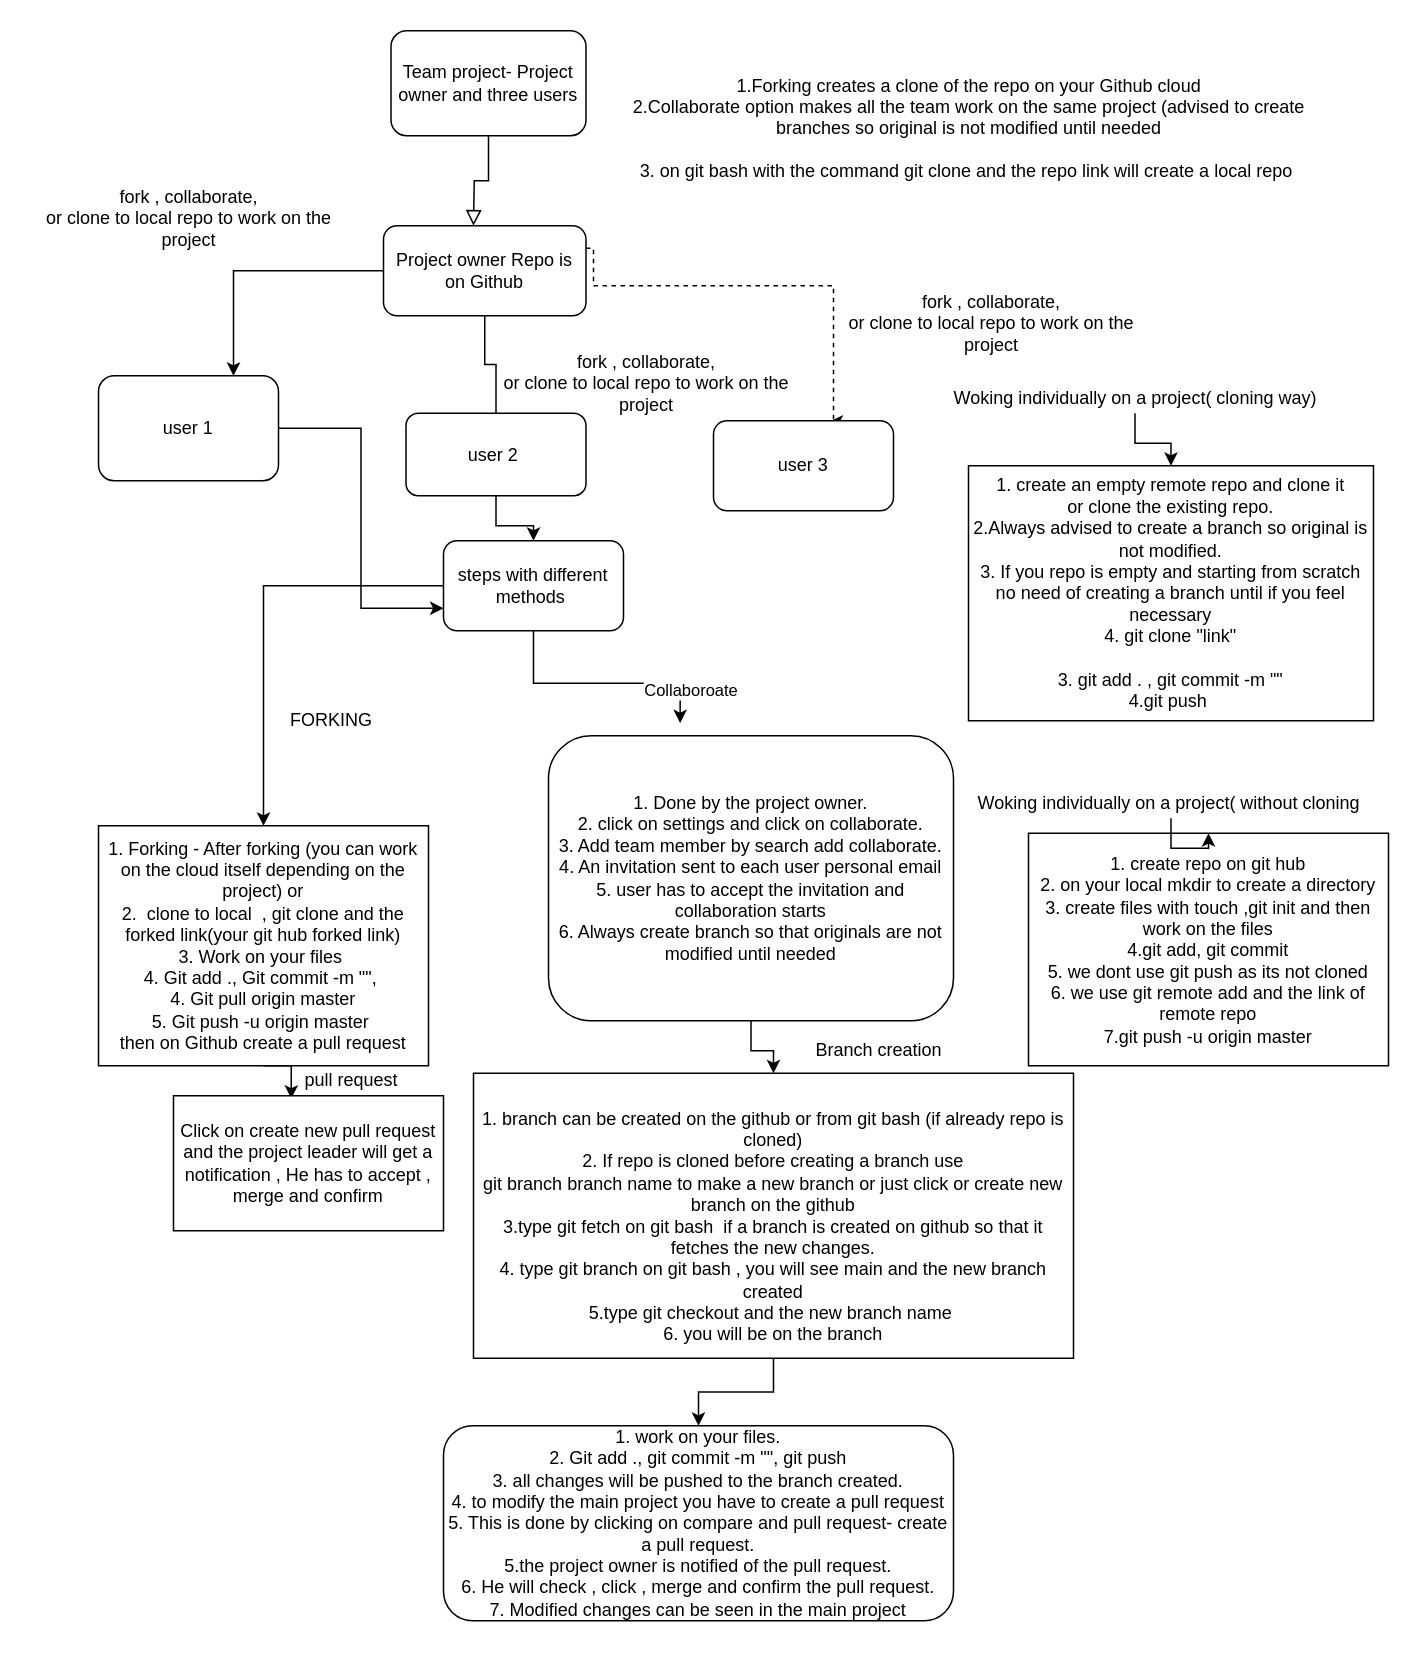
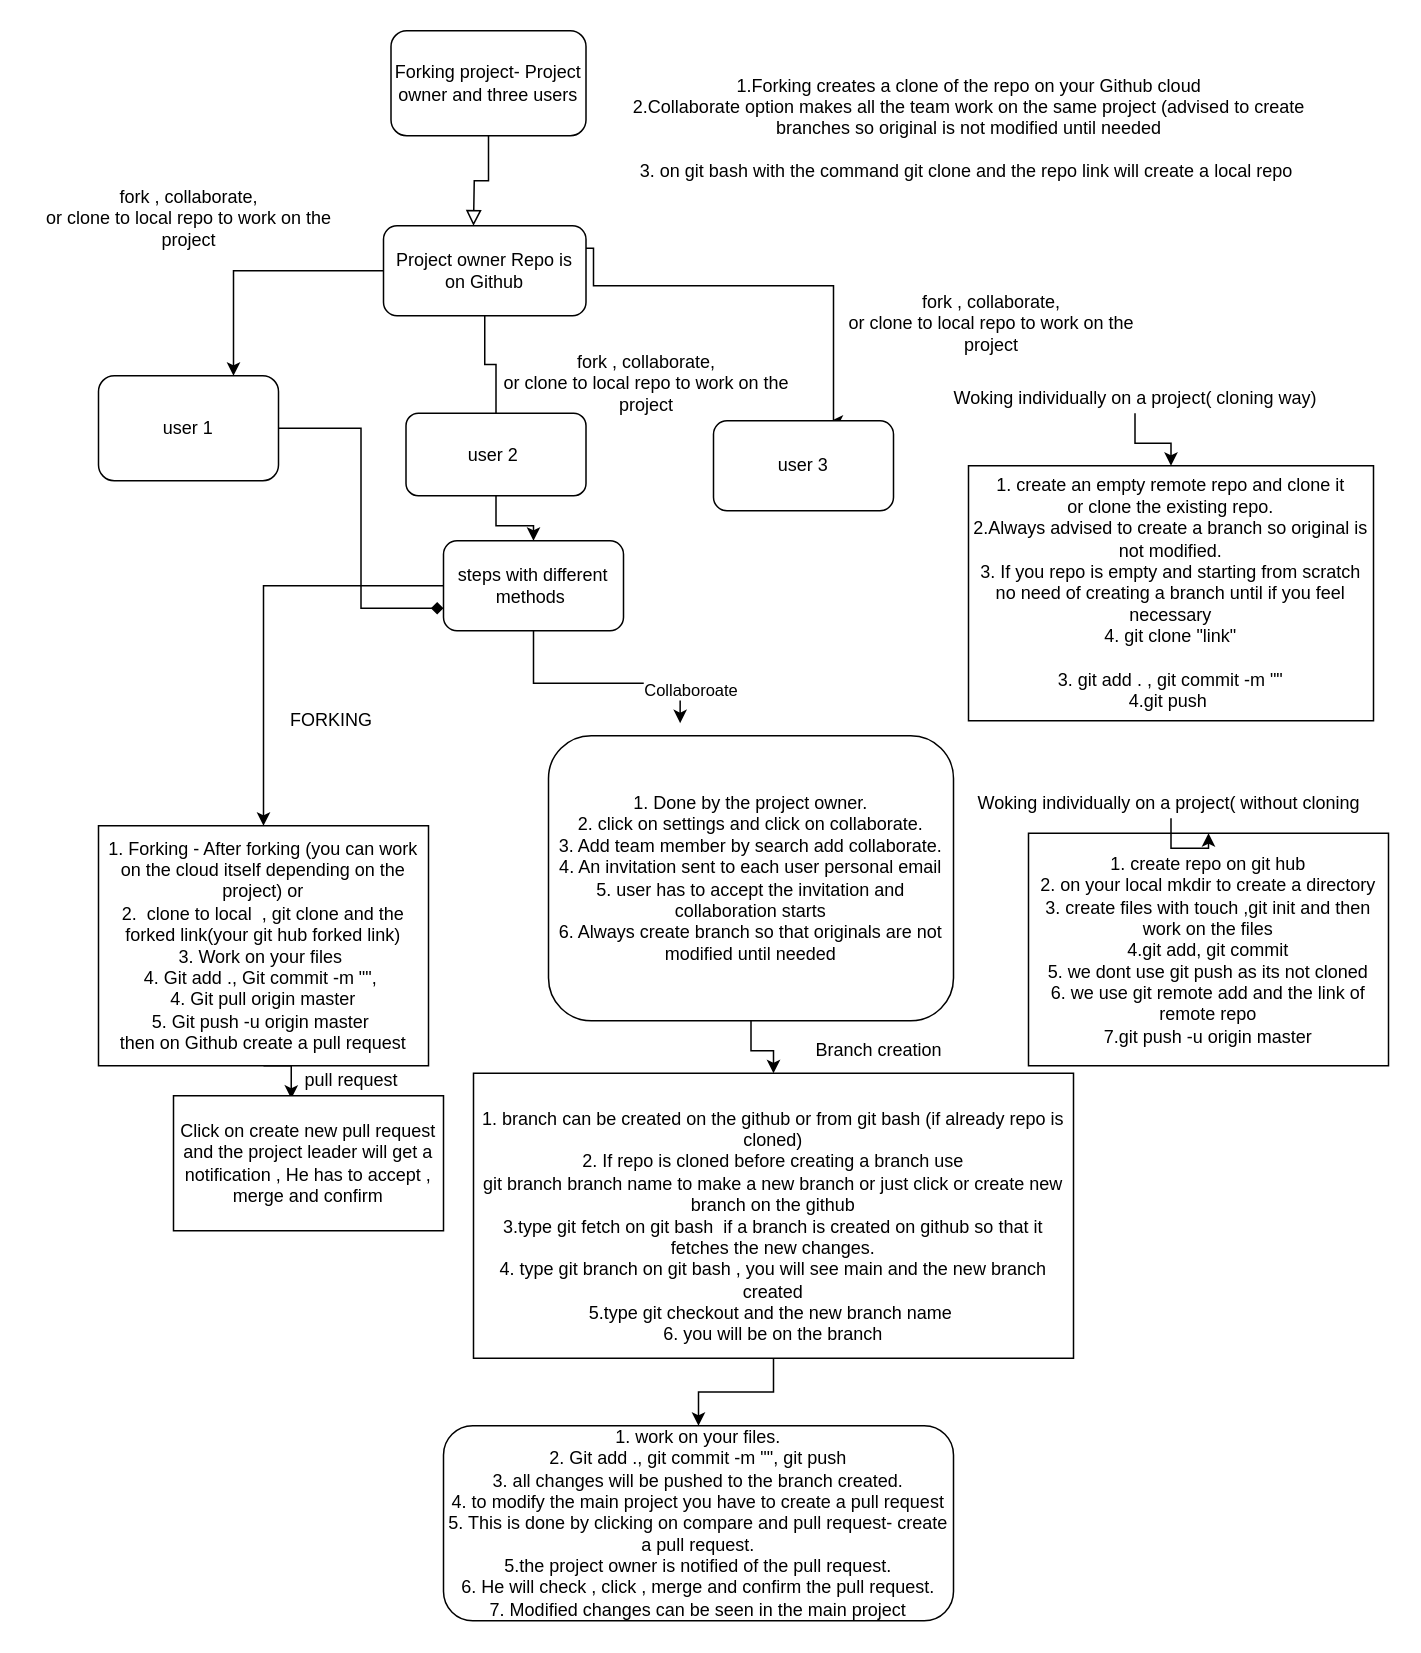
(488, 83) -> (488, 83)
(760, 286) -> (760, 286)
(432, 608) -> (431, 608)
